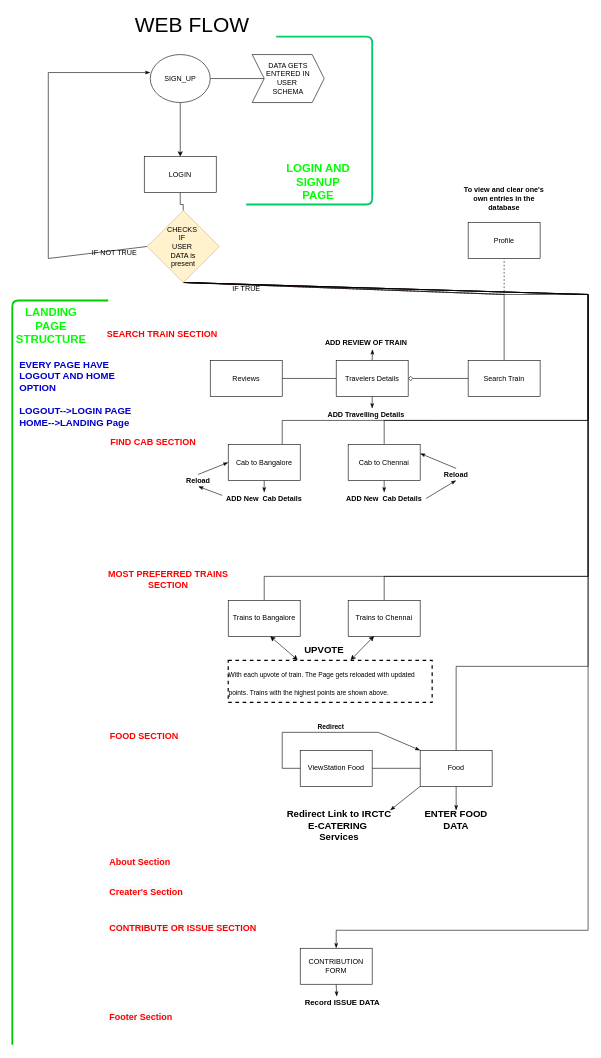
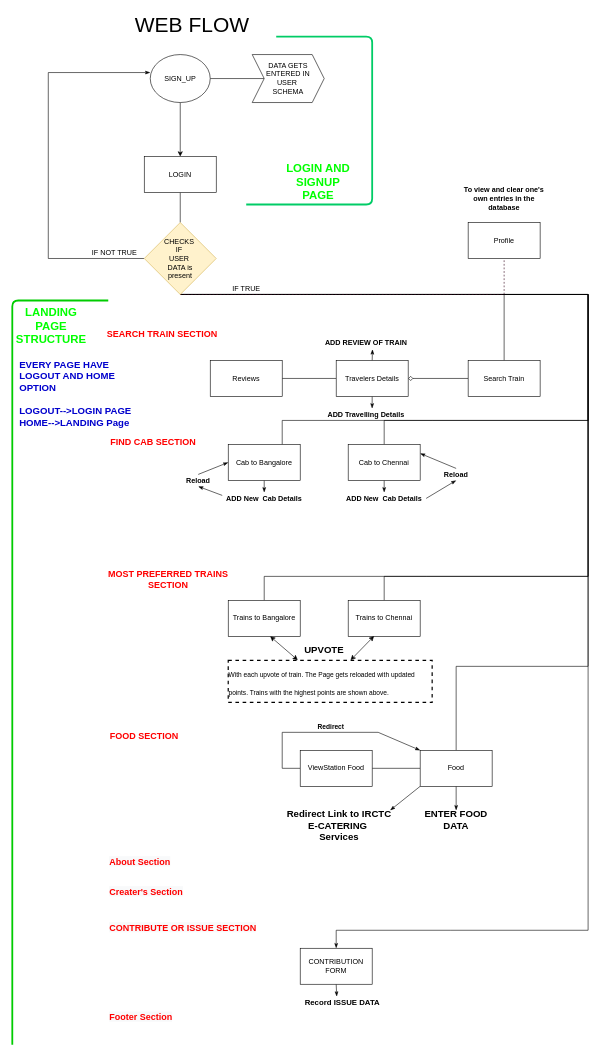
(183, 246) -> (180, 258)
